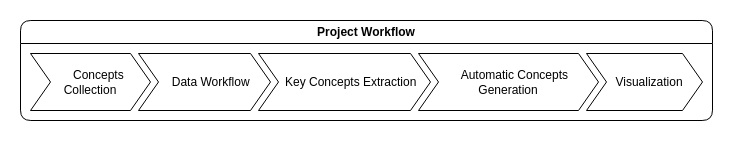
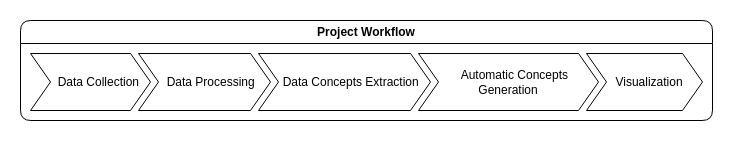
(91, 83) -> (91, 83)
(205, 83) -> (205, 83)
(345, 83) -> (345, 83)
